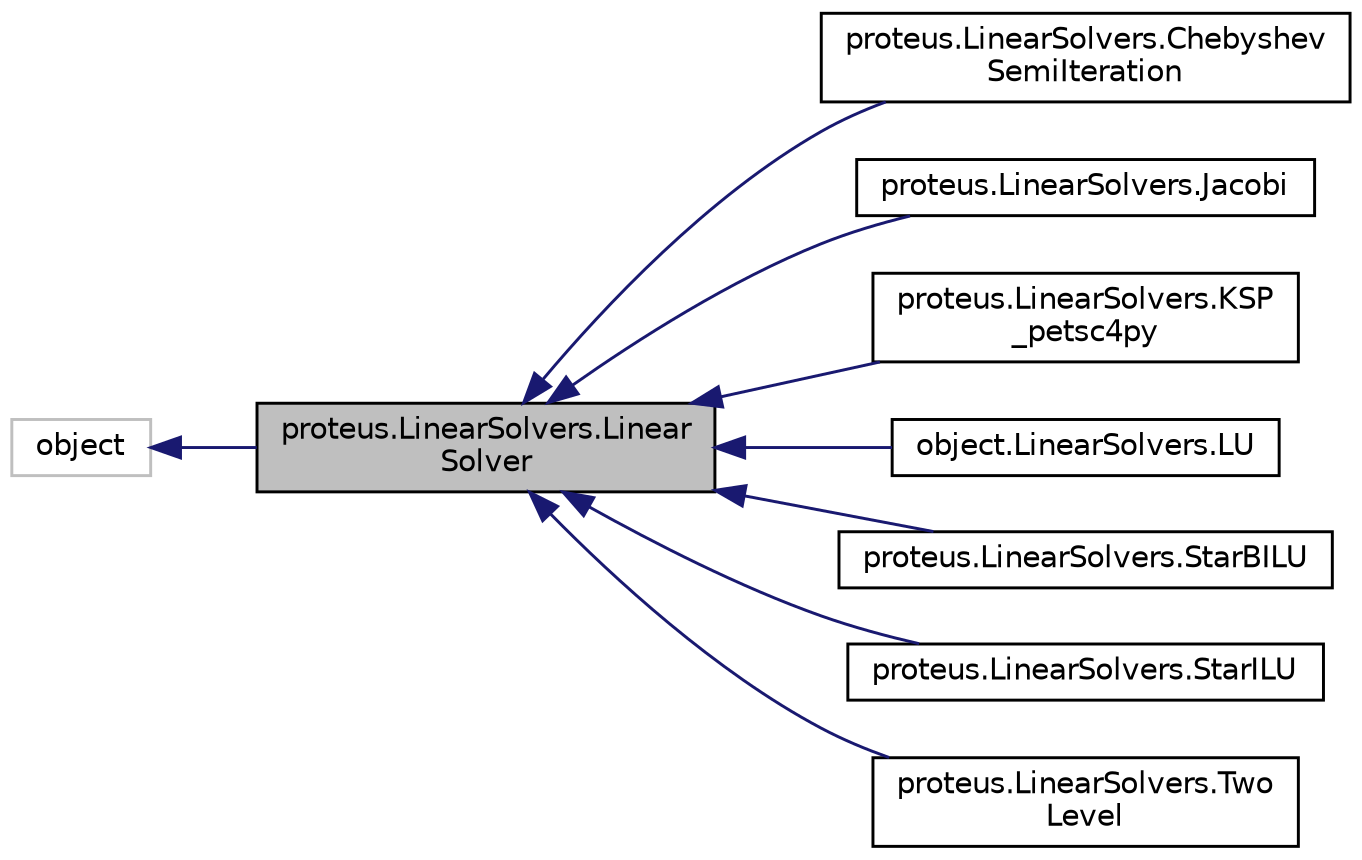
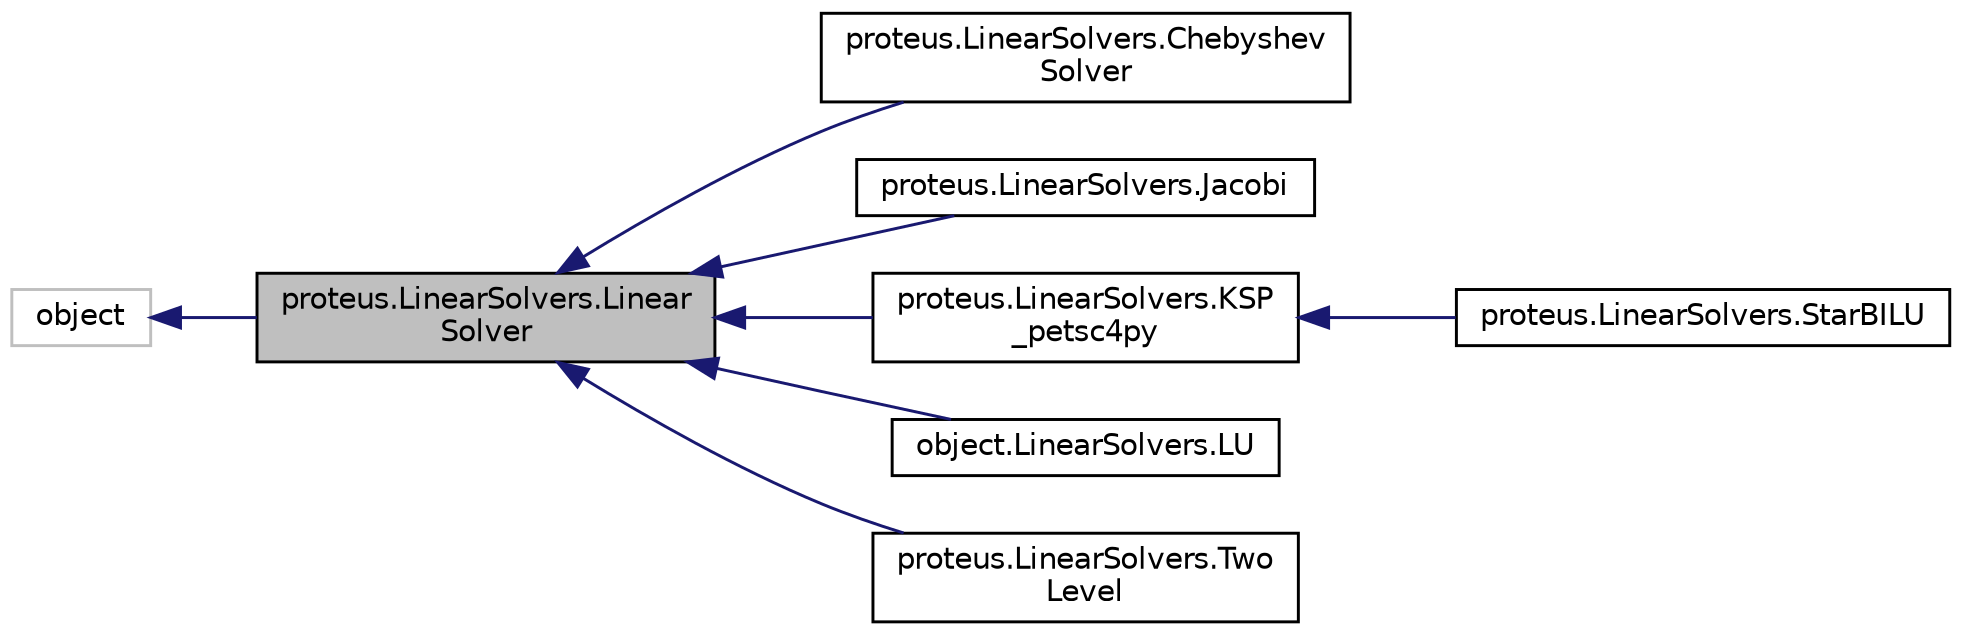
(1086, 58) -> (1086, 58)
(839, 514) -> (1392, 318)
(1086, 672) -> none
